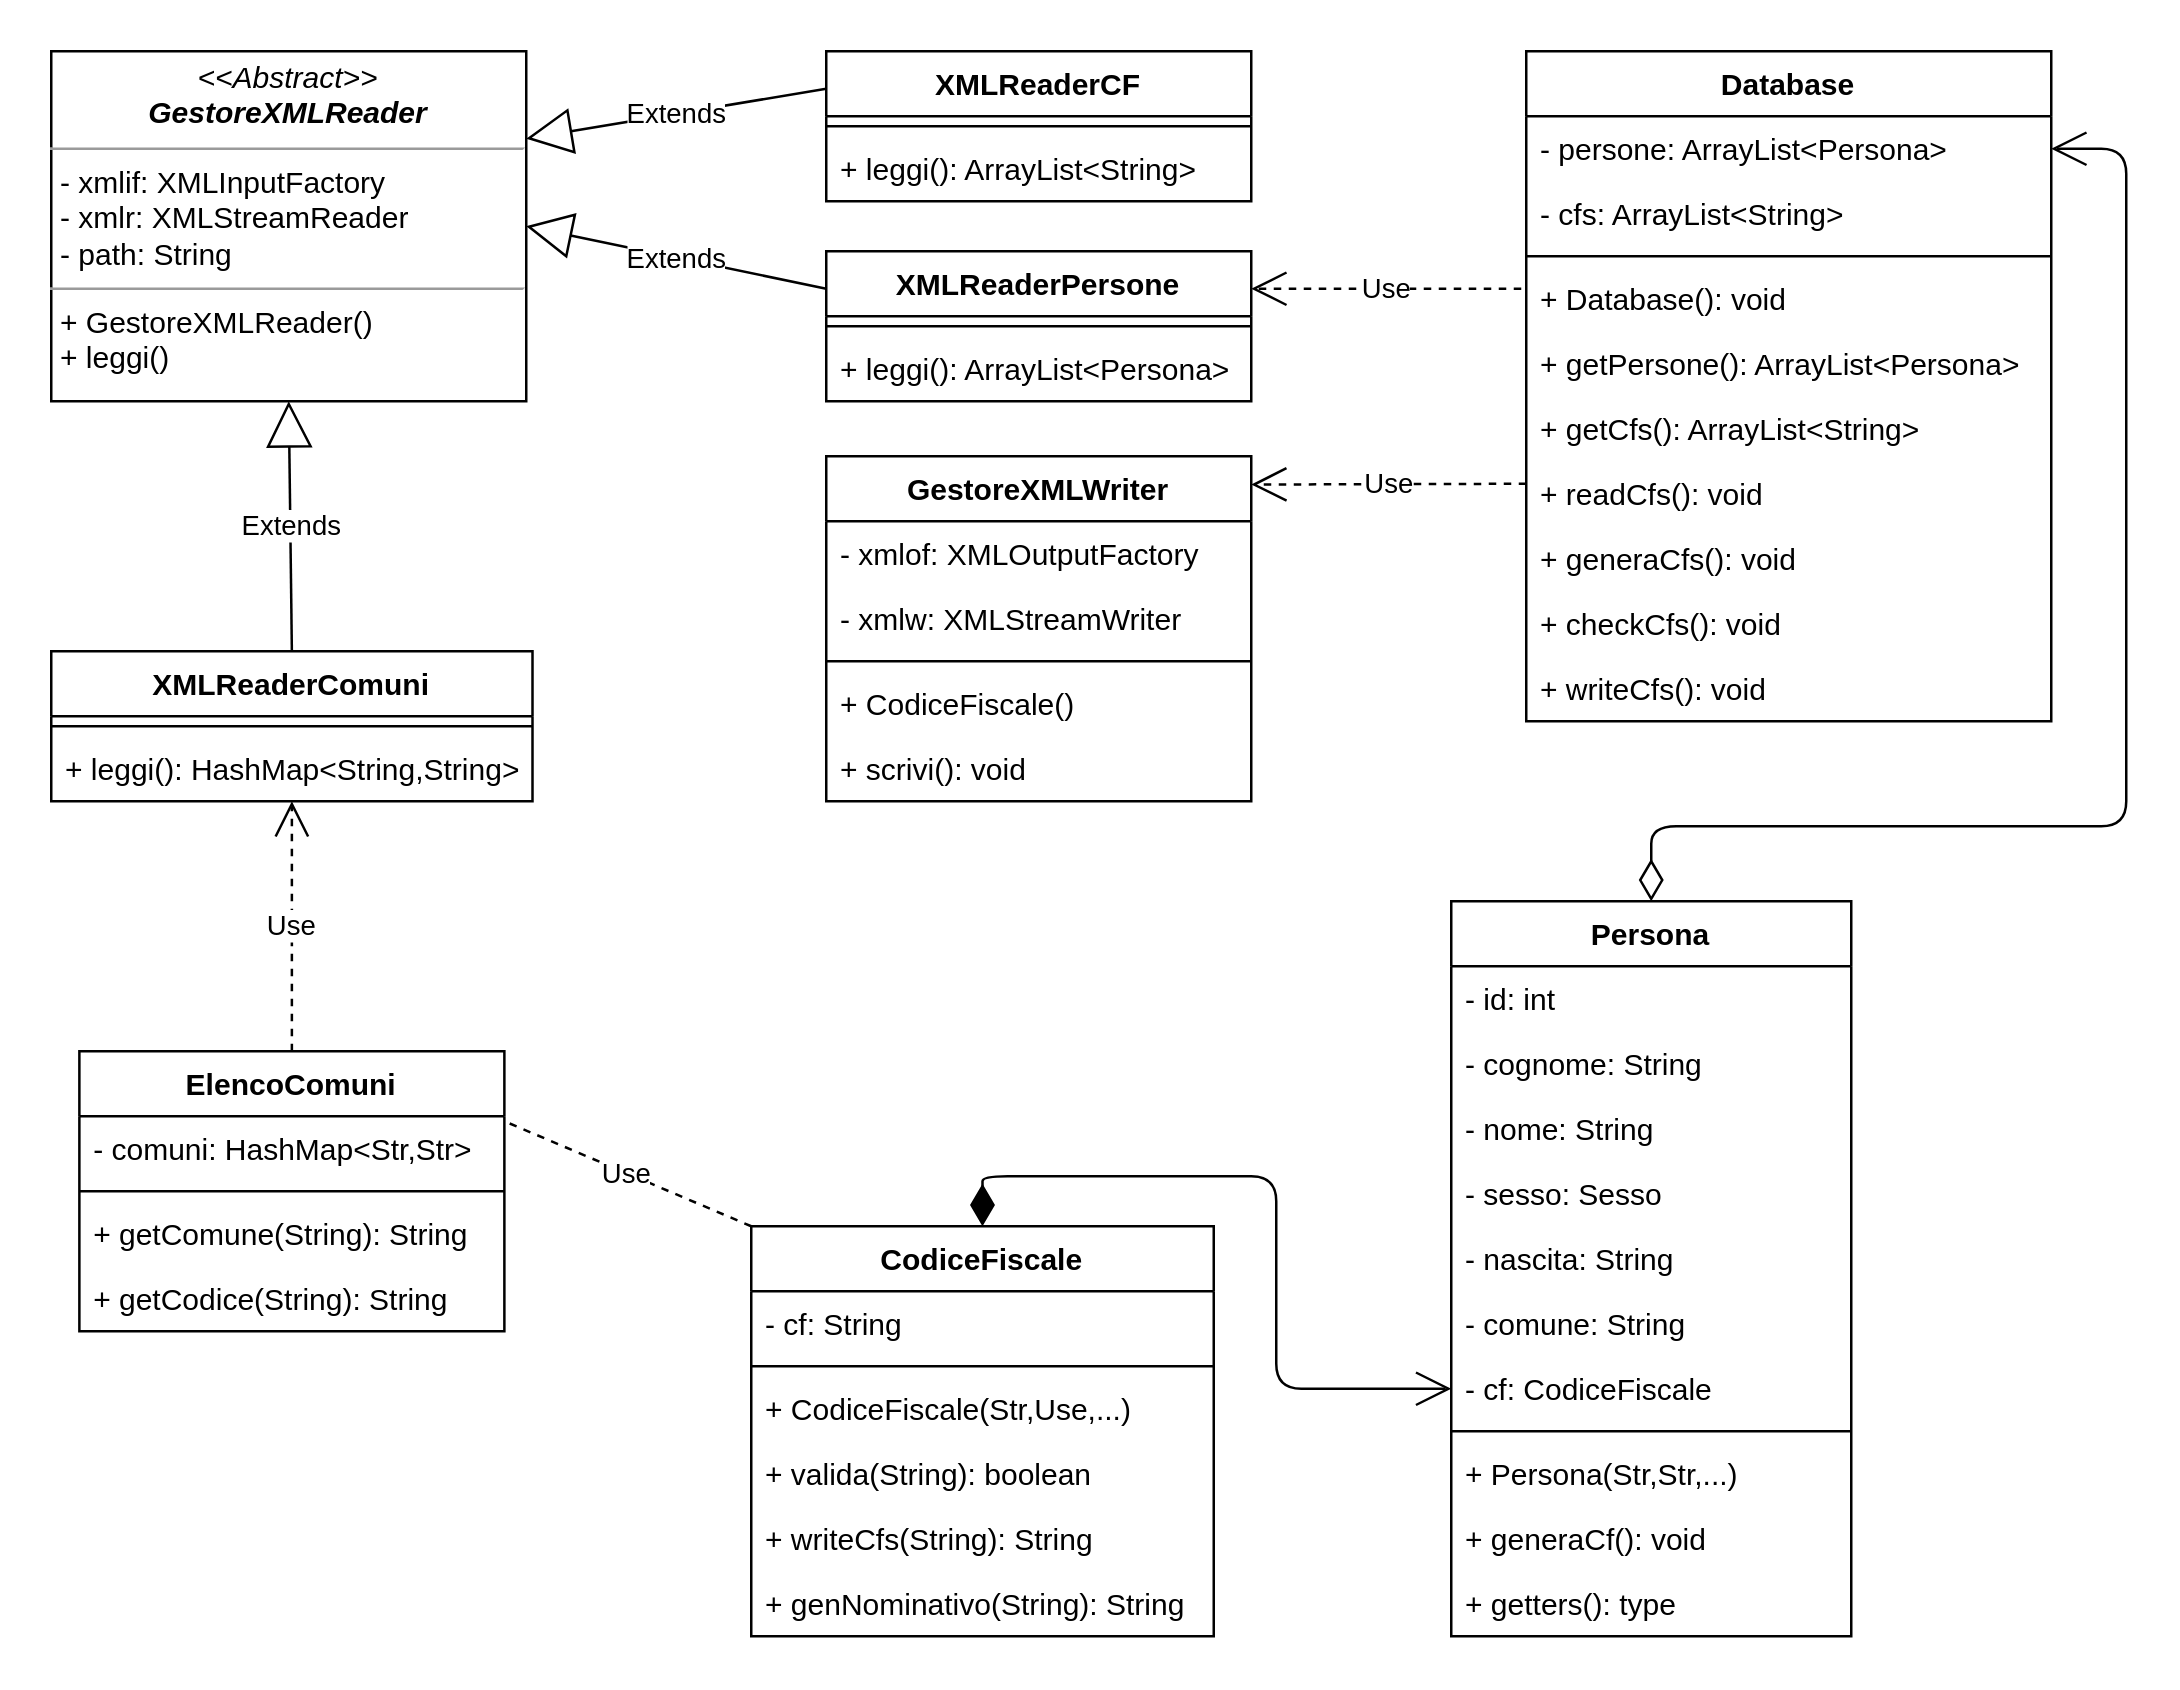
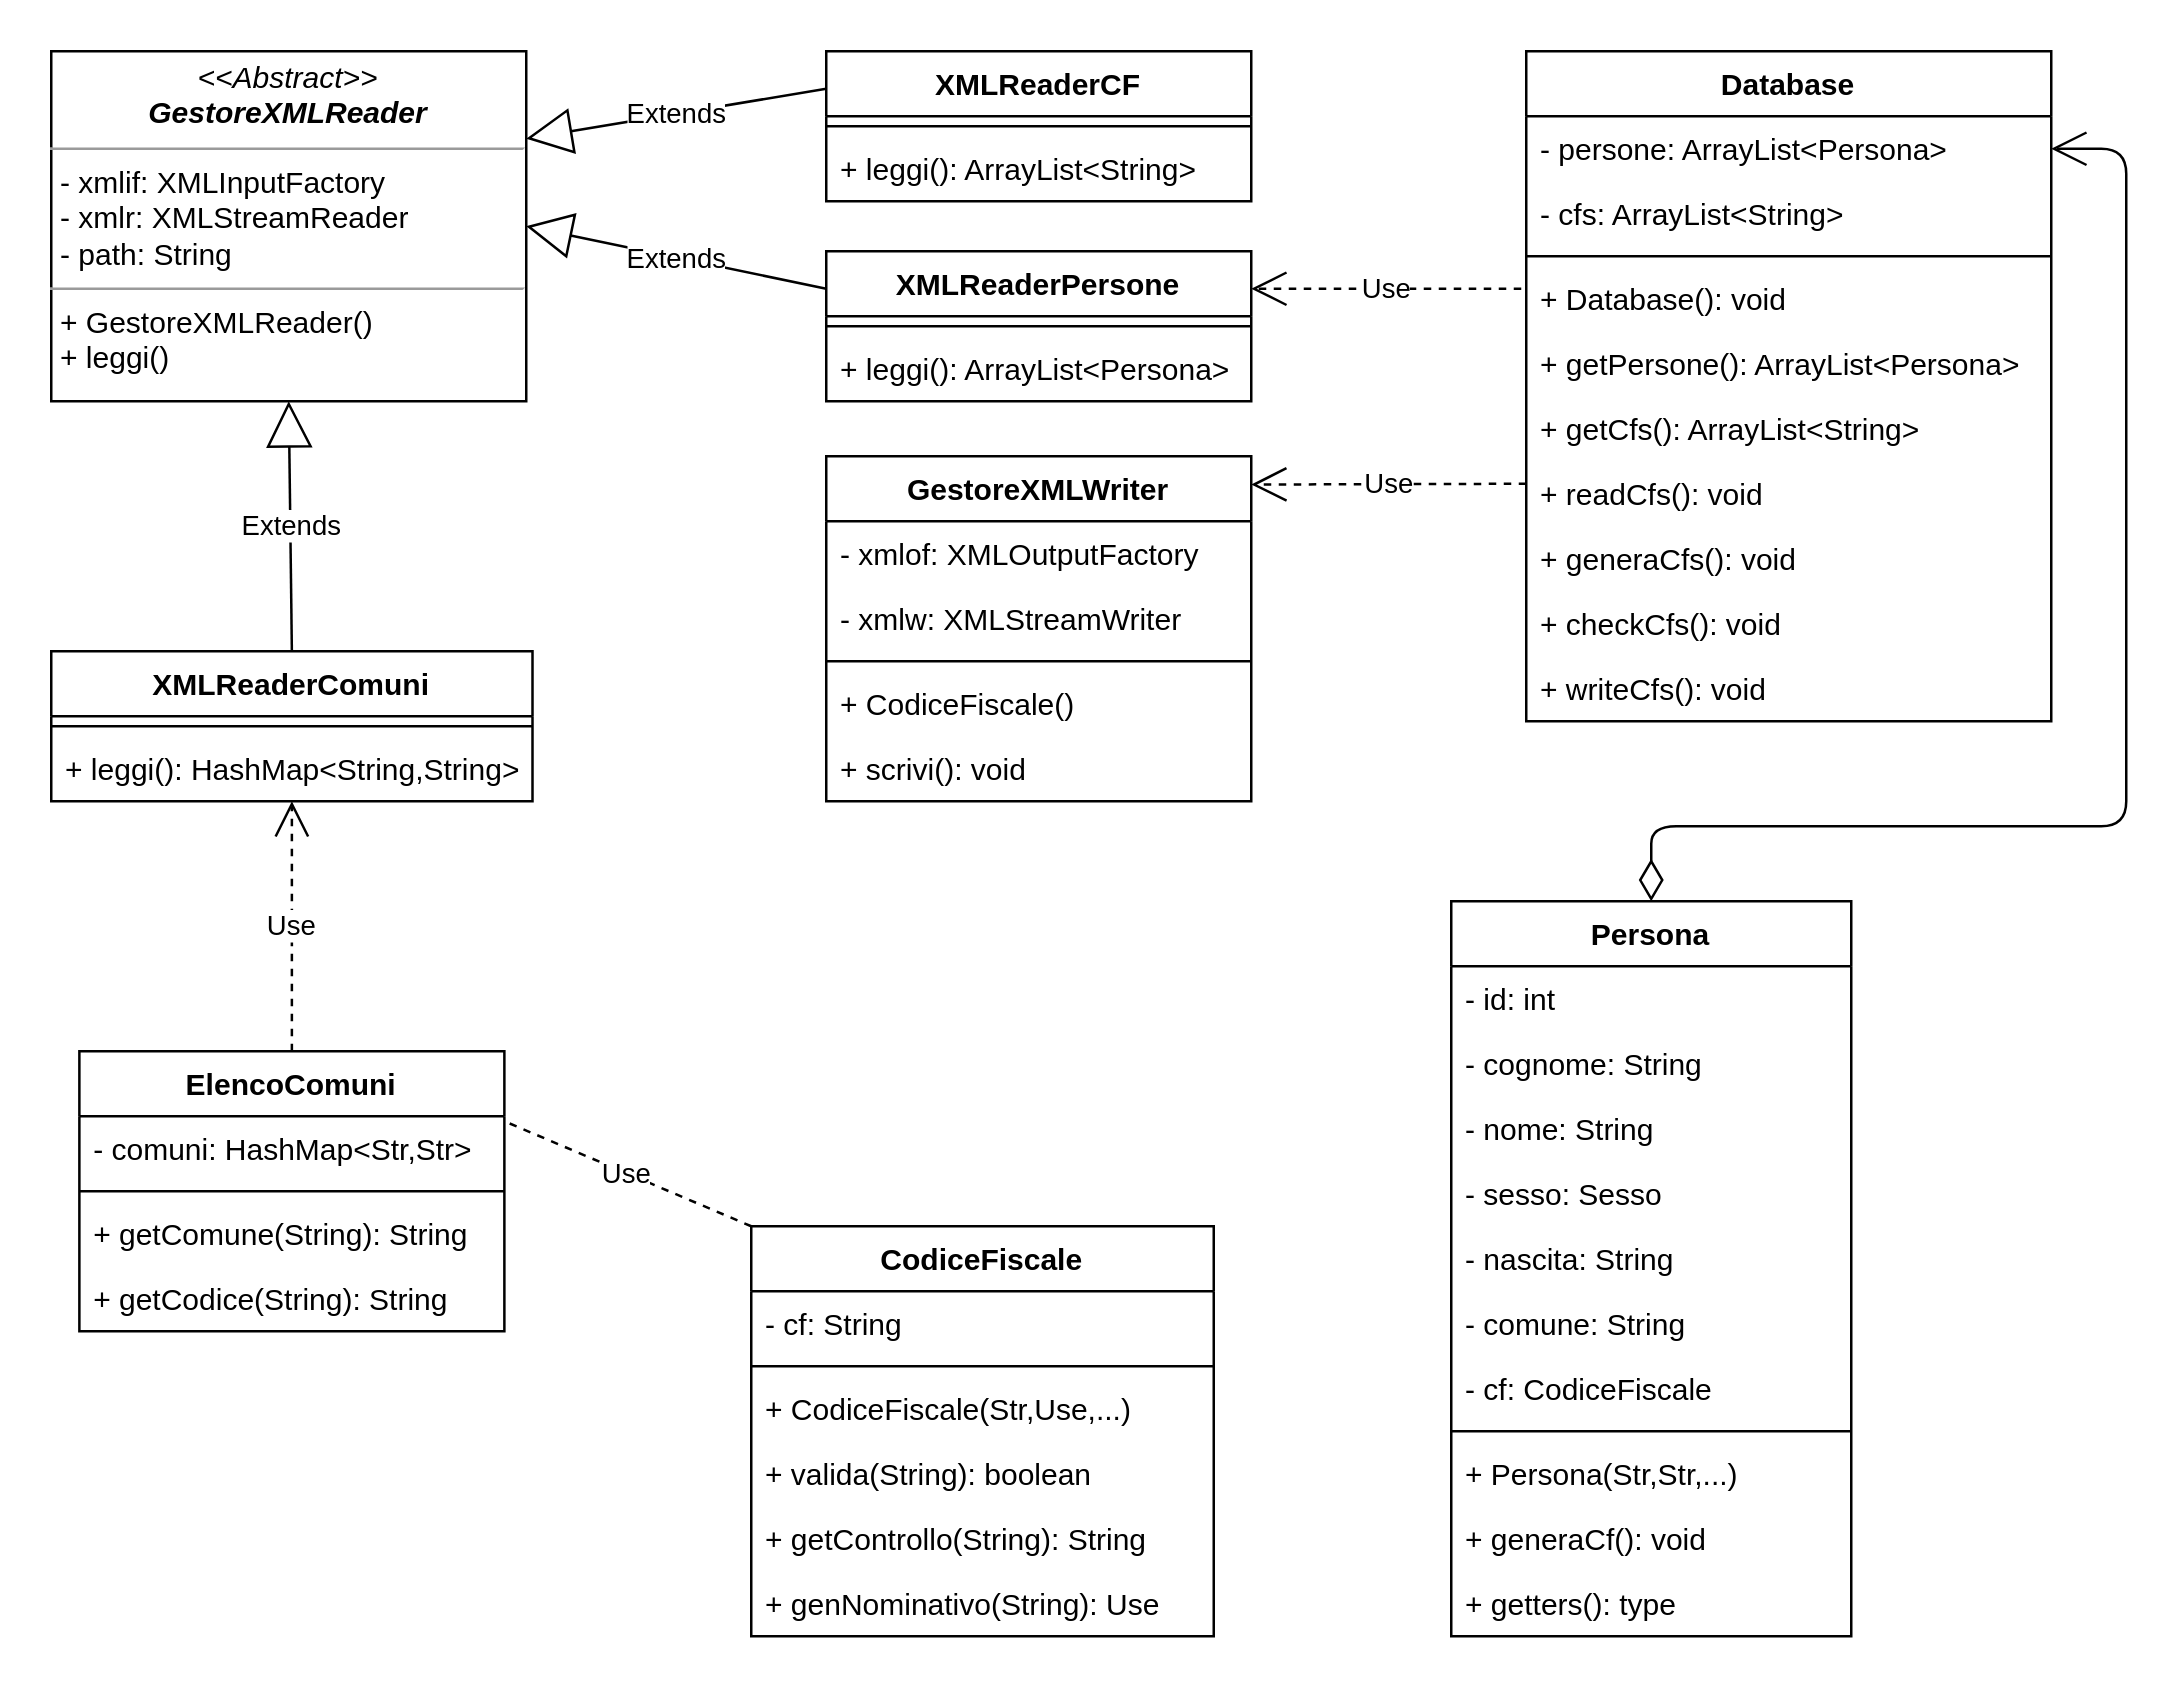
(1276, 1219) -> none
(960, 1540) -> (990, 1540)
(998, 1605) -> (977, 1605)
